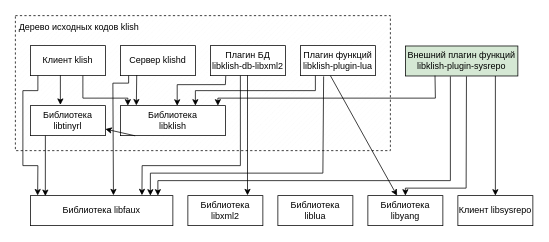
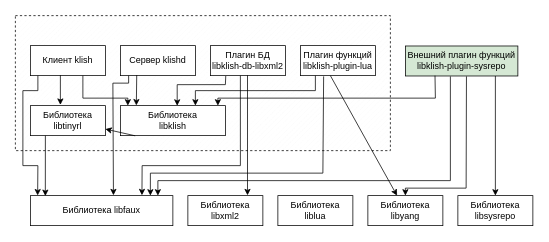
(79, 27) -> none
(495, 210) -> (495, 210)
